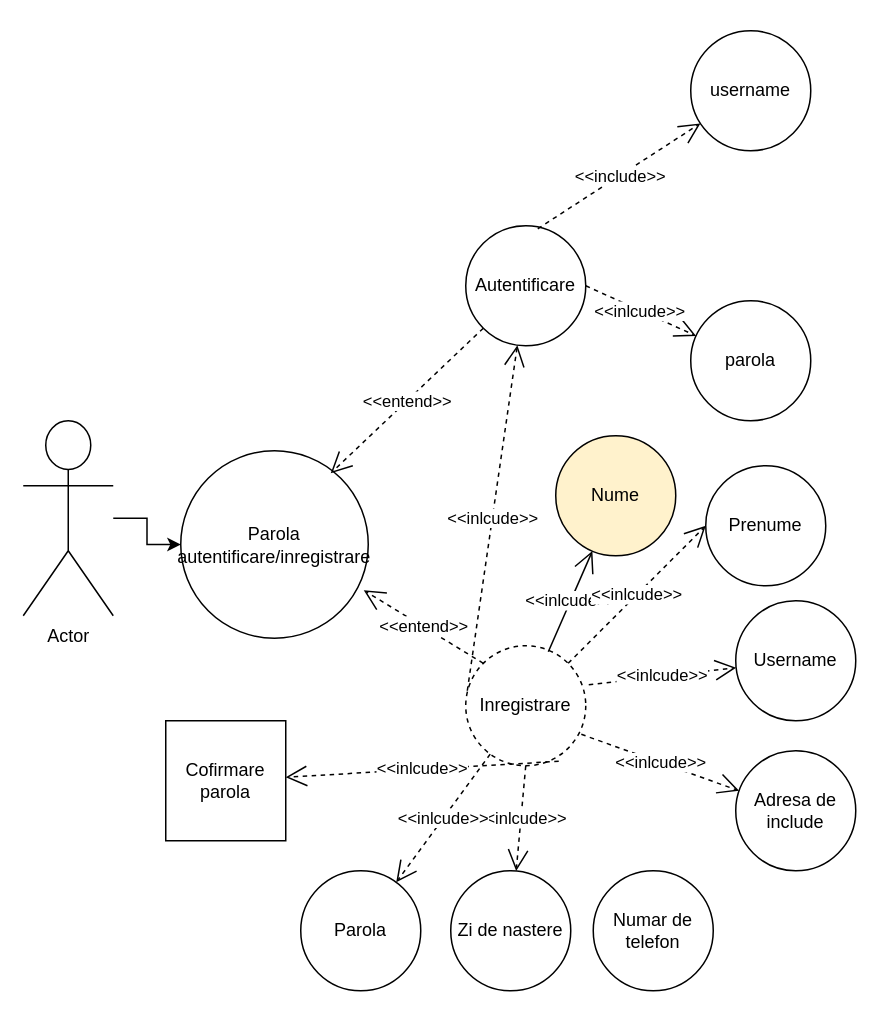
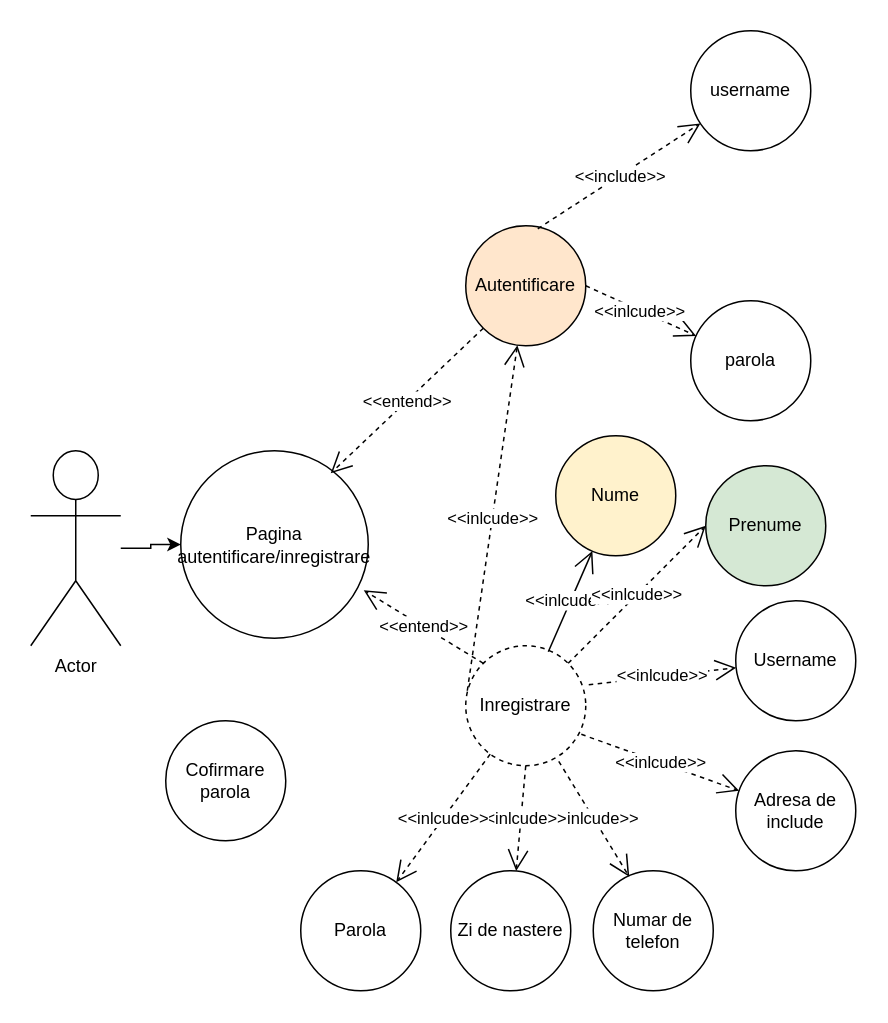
(526, 286) -> (526, 286)
(68, 518) -> (76, 548)
(766, 526) -> (766, 526)
(275, 545) -> (275, 545)
(424, 769) -> (593, 817)
(226, 781) -> (226, 781)
